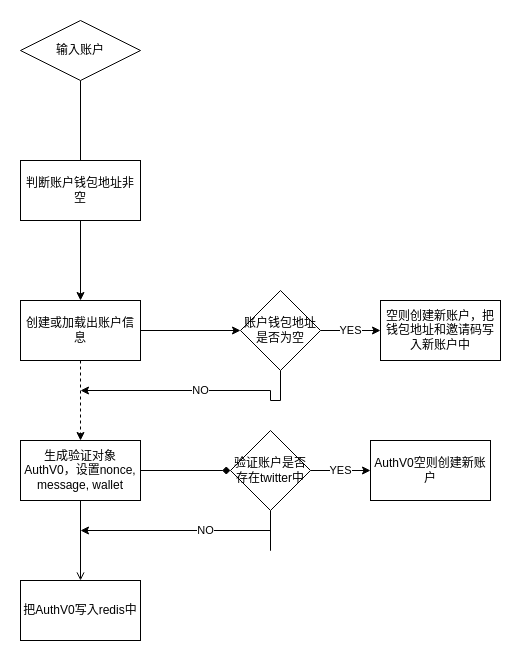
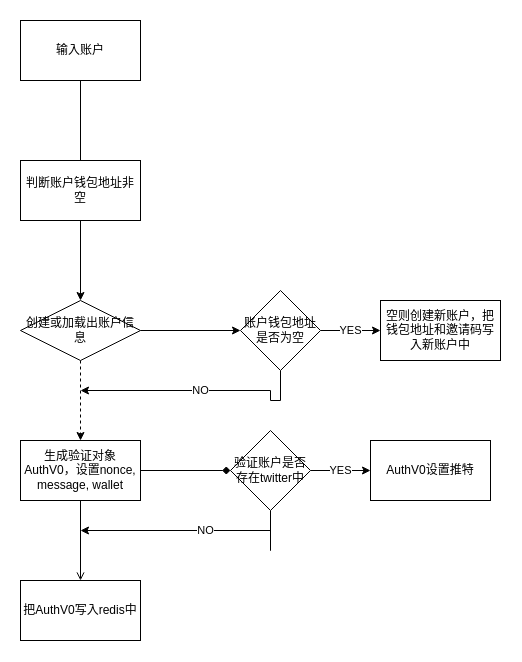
(81, 51) -> (81, 51)
(81, 331) -> (81, 331)
(431, 471) -> (431, 471)
